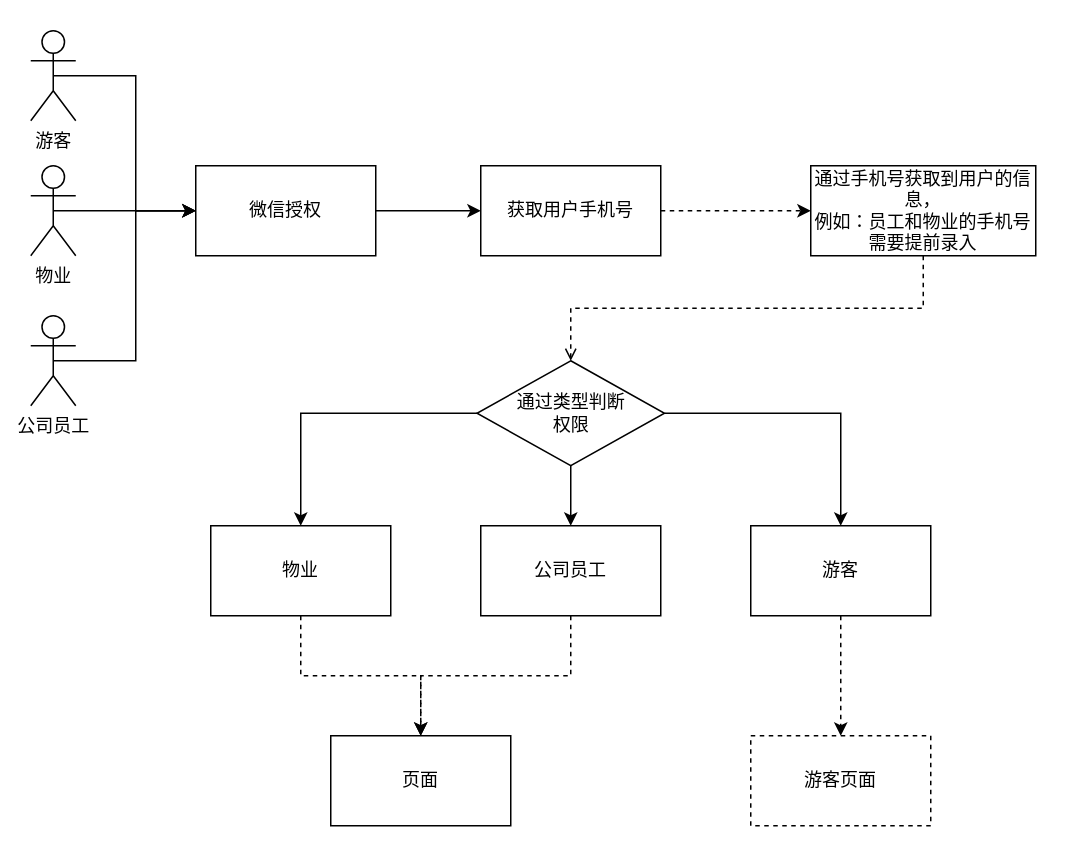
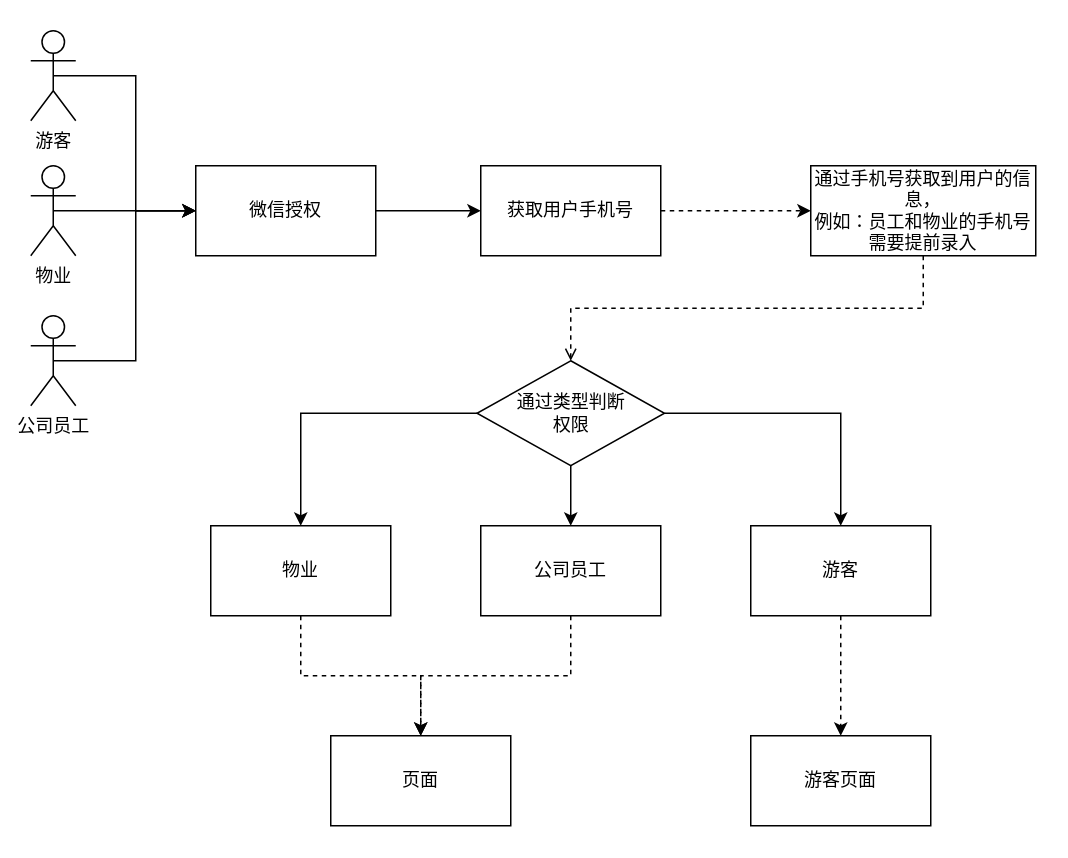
(841, 781) -> (841, 781)
